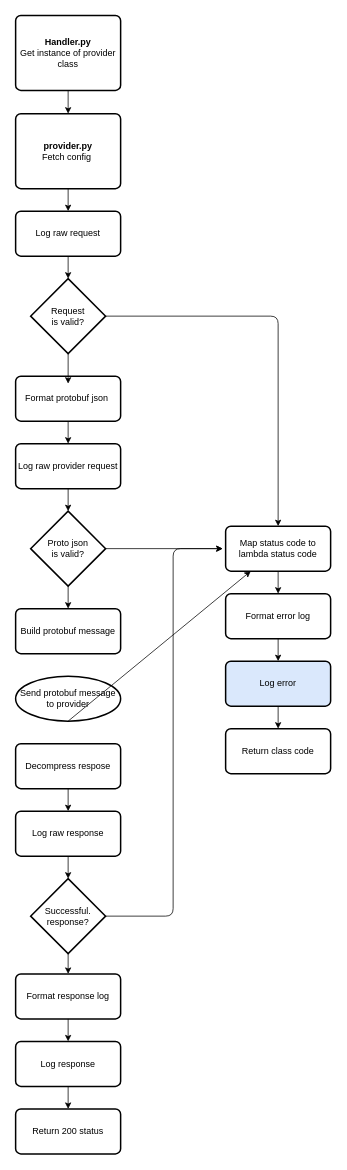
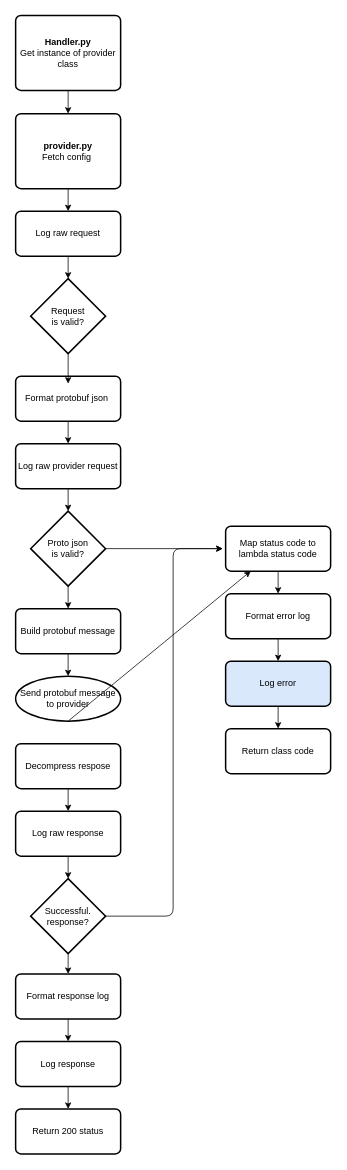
(275, 317) -> none
none -> (68, 669)
